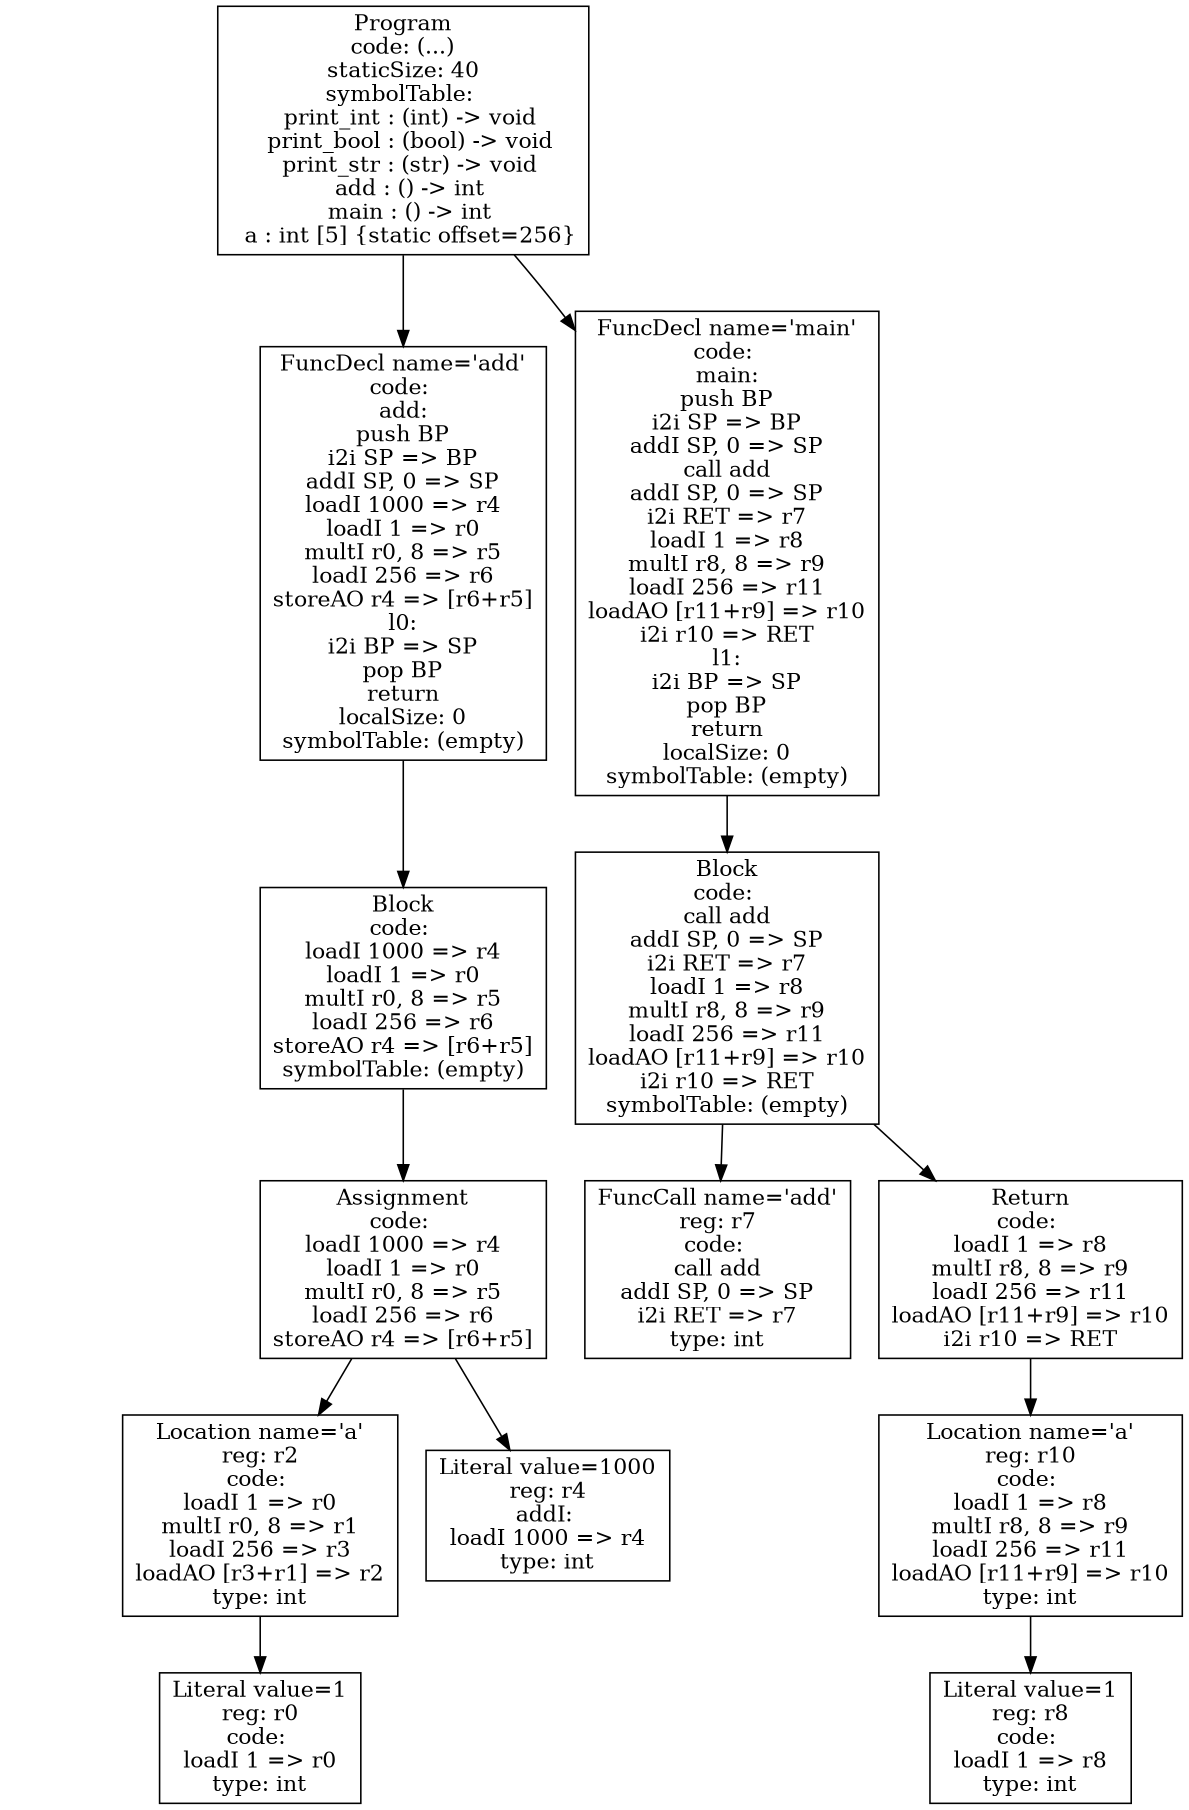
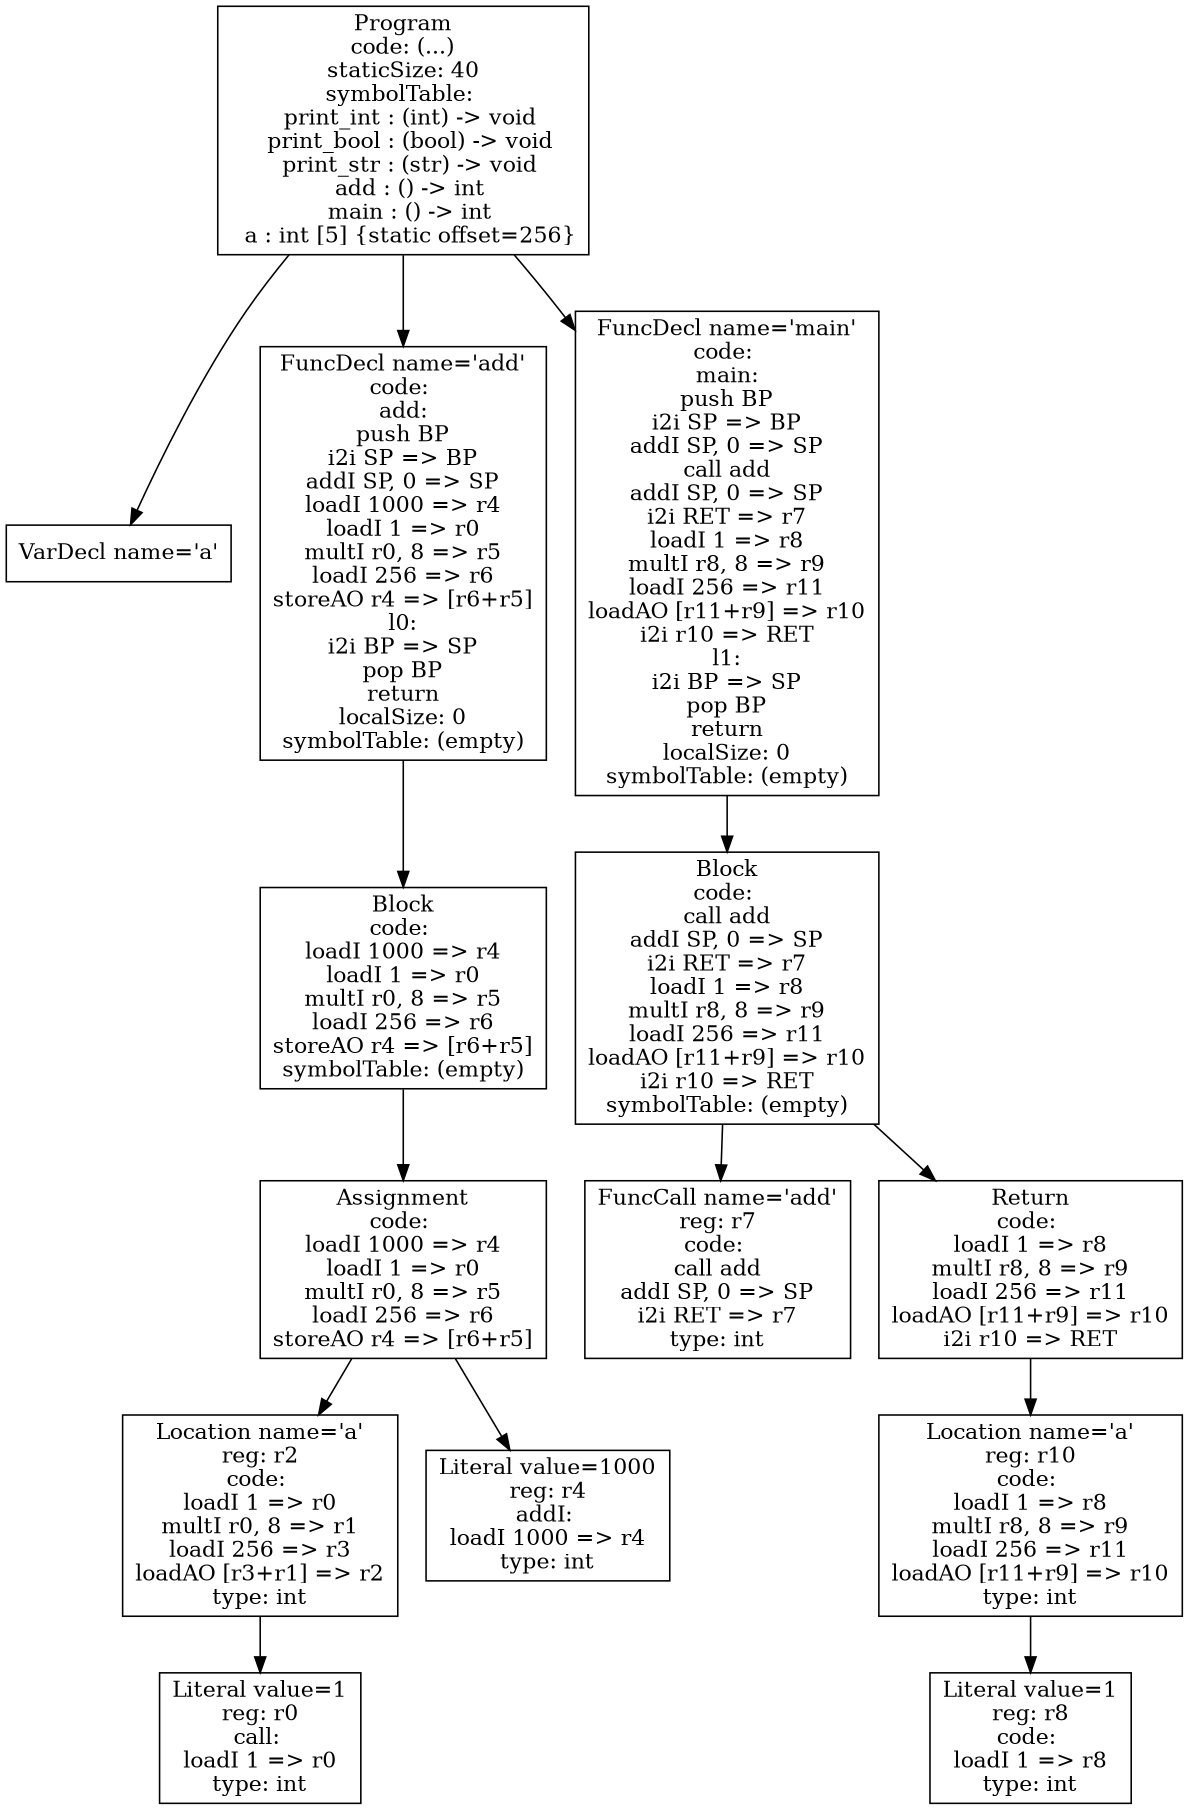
none -> (119, 553)
(260, 1738) -> (260, 1738)
